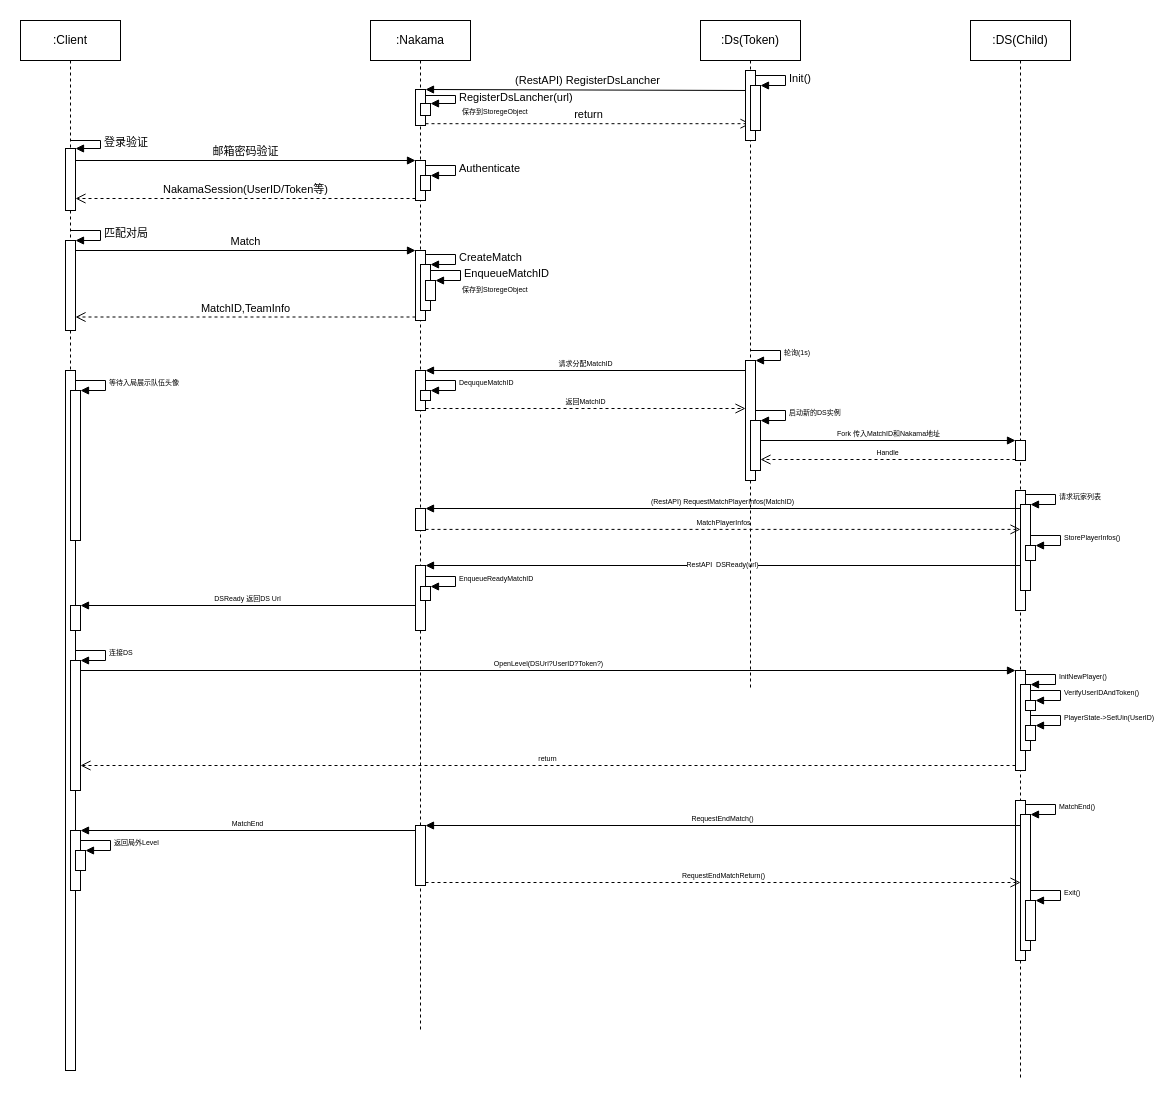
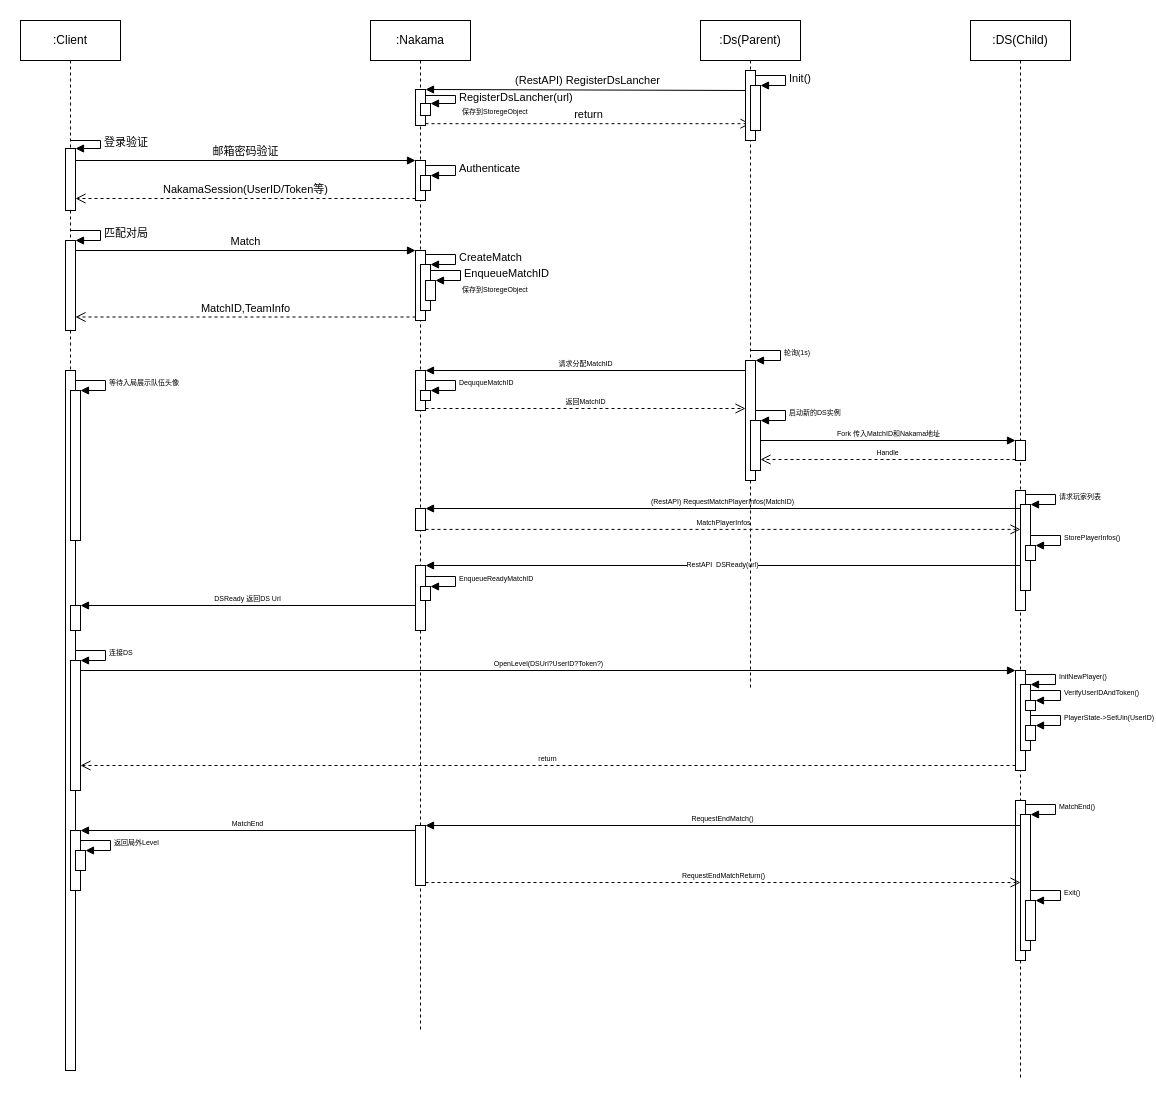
(751, 41) -> (751, 41)
